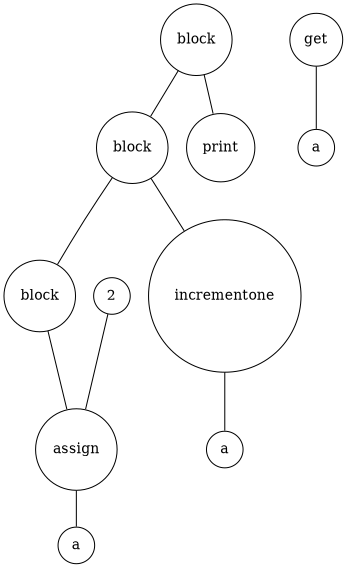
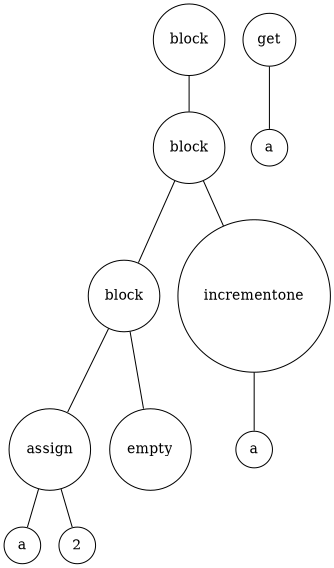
(221, 148) -> none
(97, 362) -> (67, 508)
none -> (150, 450)
